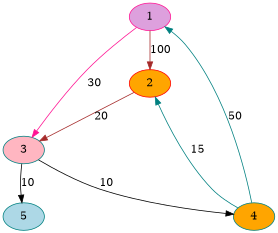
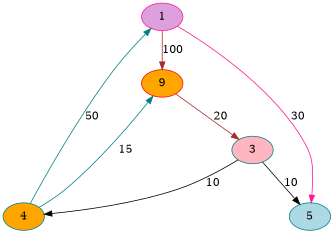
(82, 75) -> (268, 95)
(150, 83) -> (162, 83)
